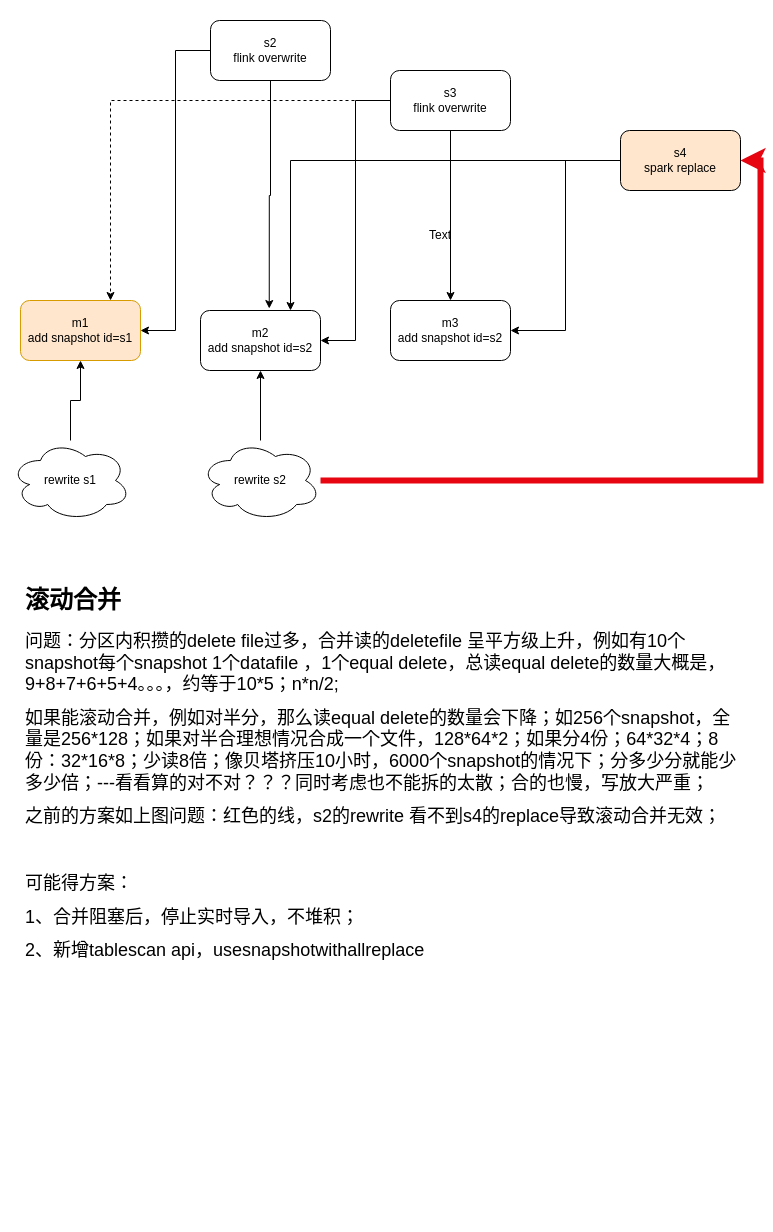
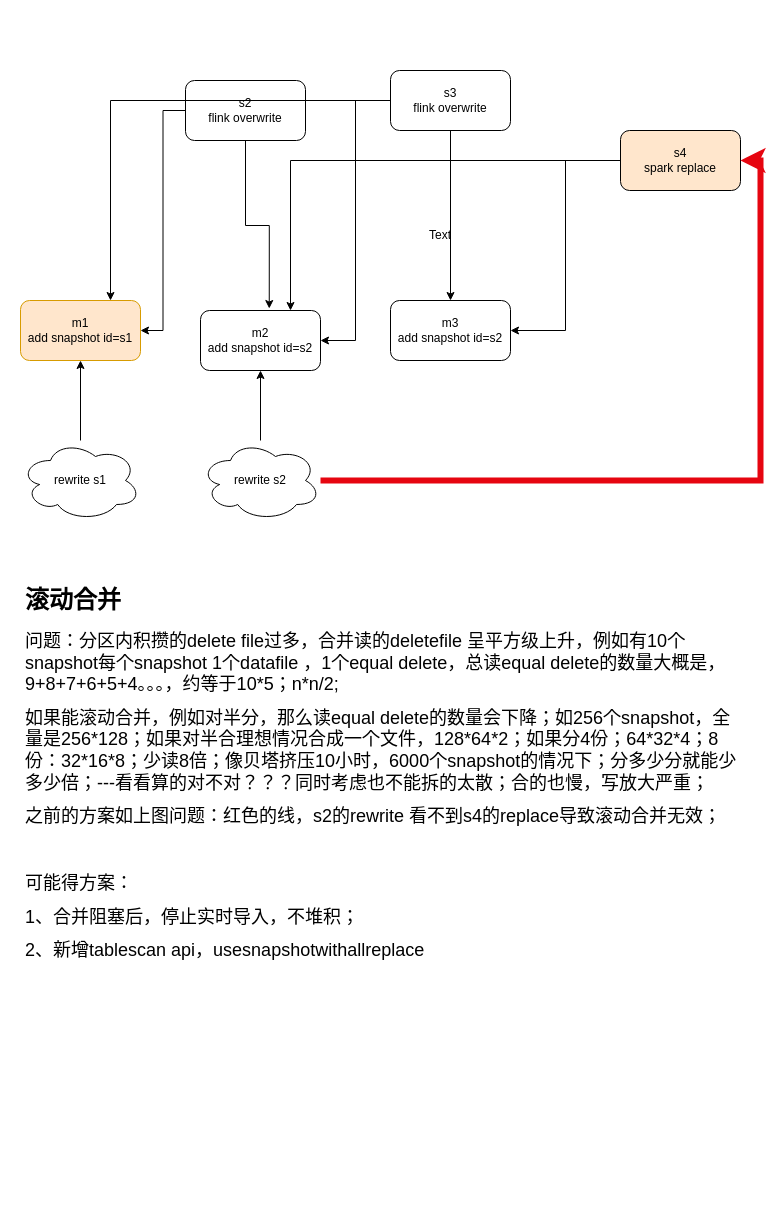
(271, 51) -> (246, 111)
(136, 101) -> (136, 101)
(71, 481) -> (81, 481)
